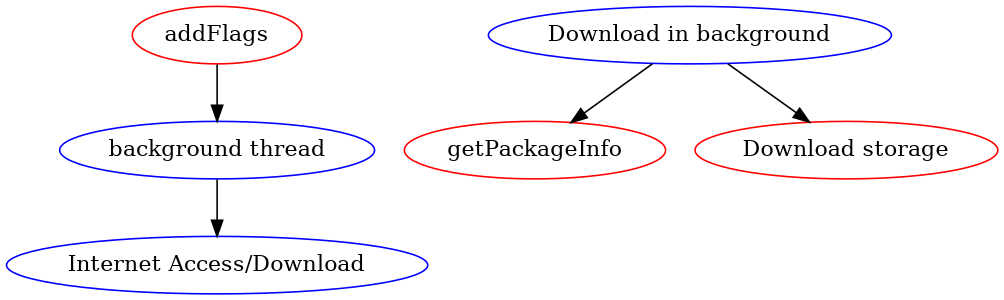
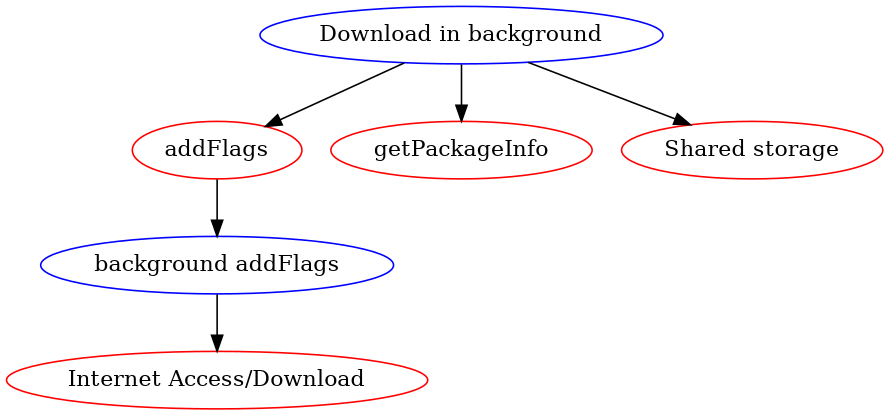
none -> (342, 91)
(217, 150) -> (217, 265)
(846, 150) -> (752, 150)
(217, 265) -> (217, 380)
